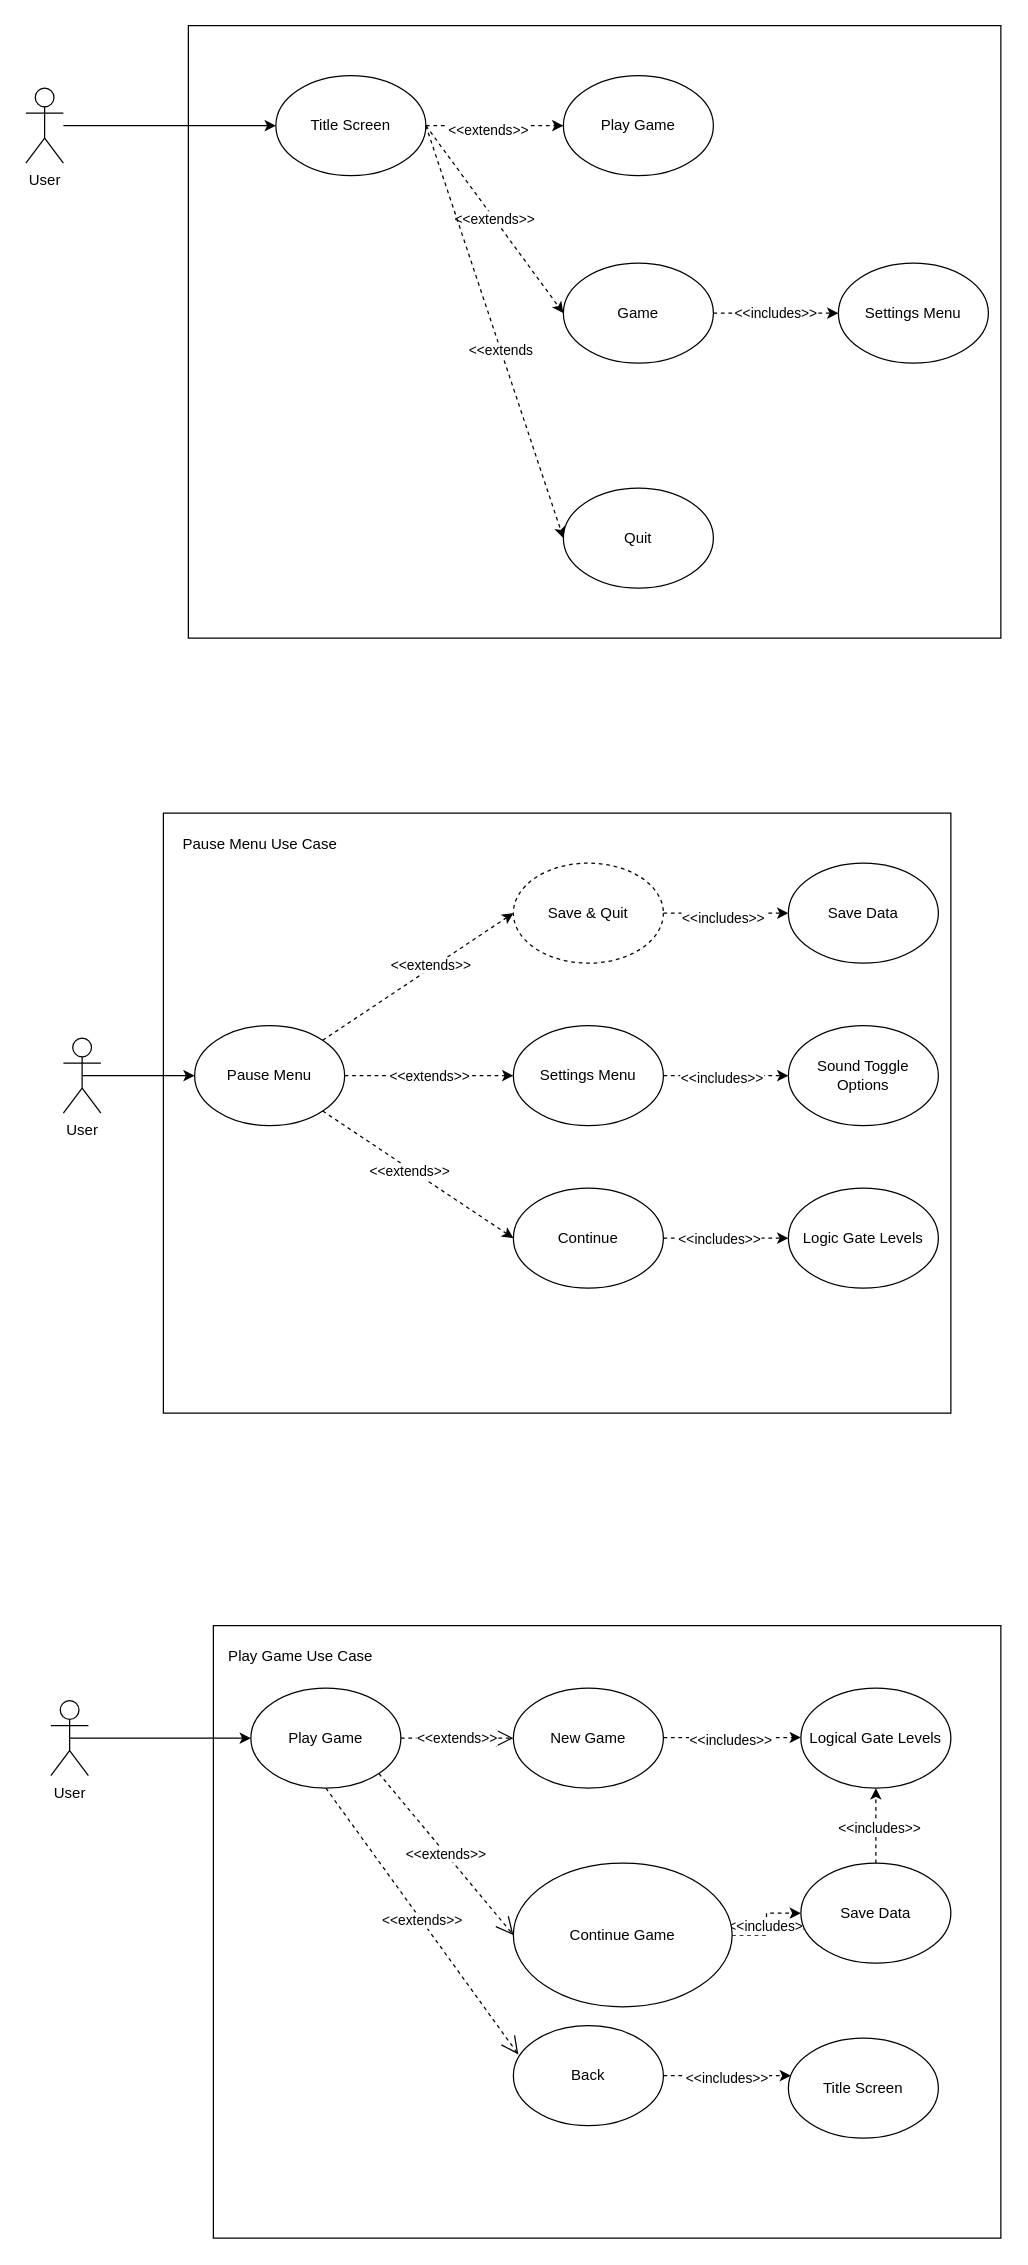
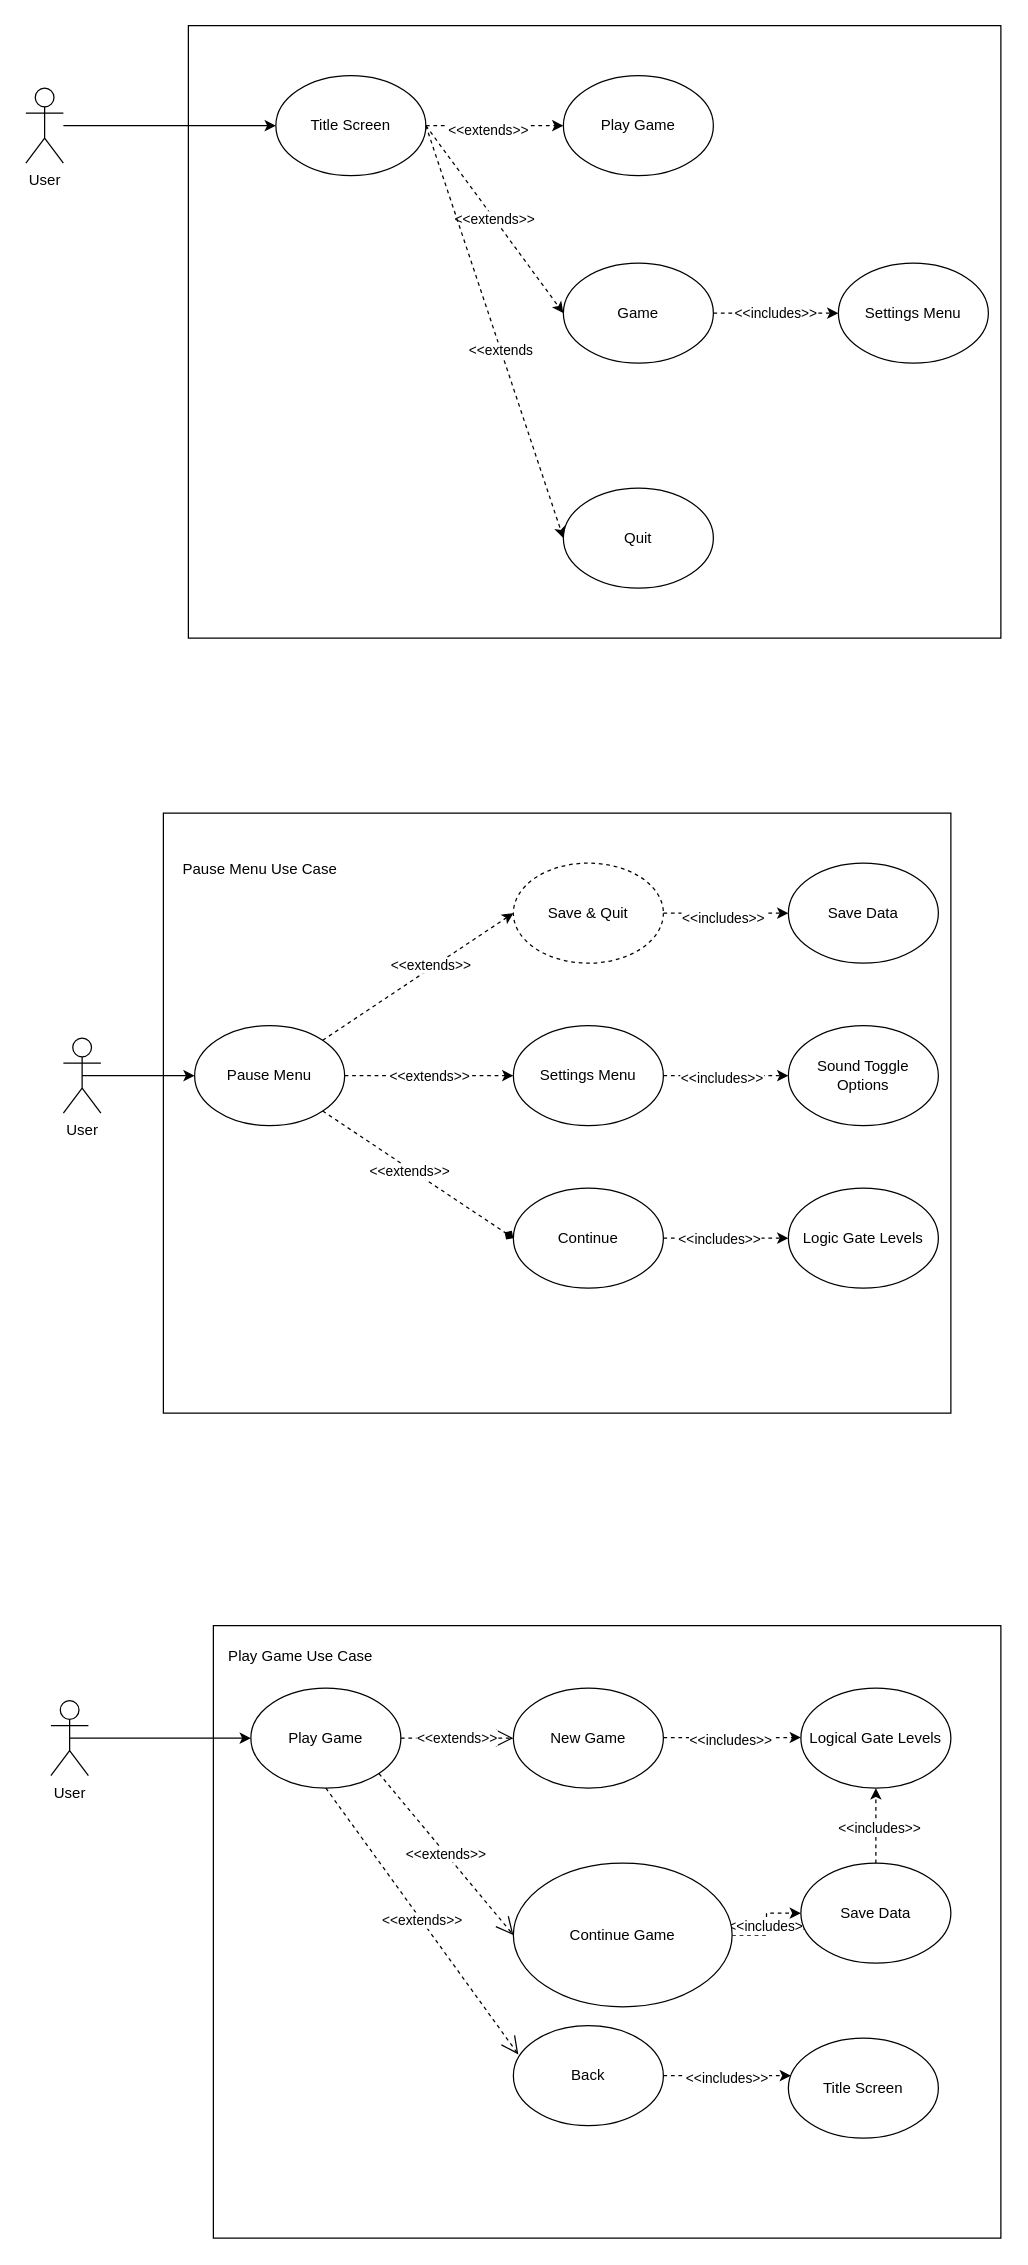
(260, 844) -> (260, 869)
(505, 1233) -> (504, 1232)
